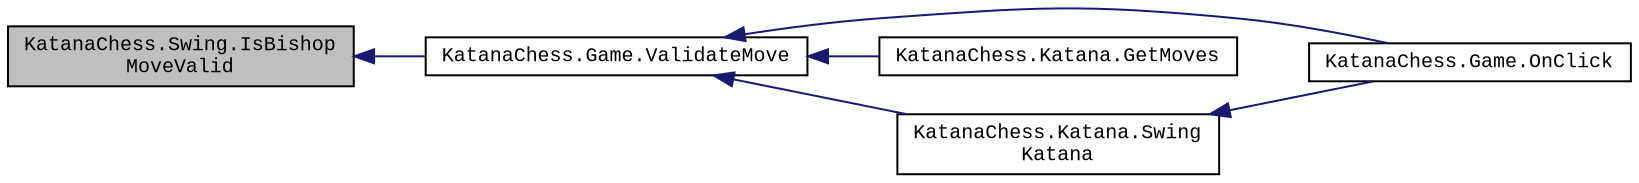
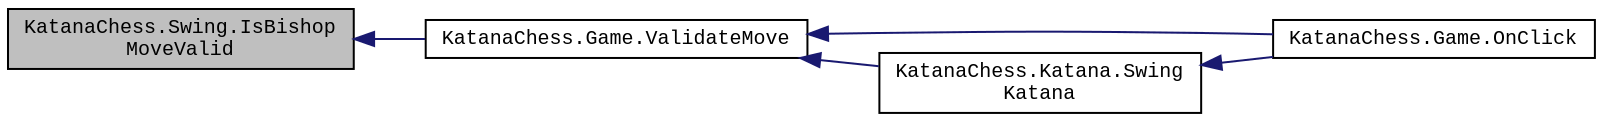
(1058, 56) -> none
